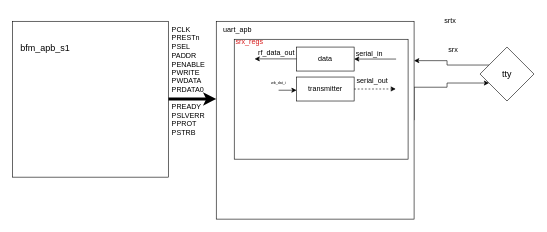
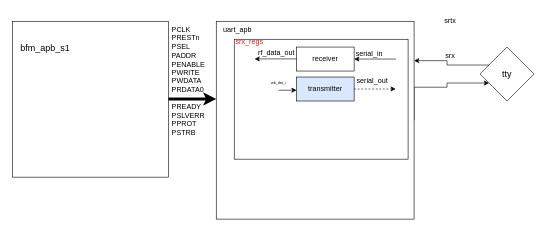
(453, 50) -> (450, 56)
(326, 59) -> (326, 59)
(326, 89) -> (326, 89)
